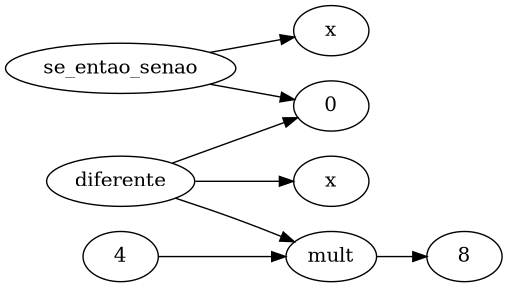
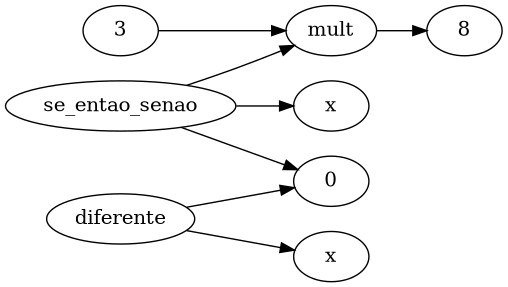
(229, 216) -> (234, 69)
(121, 257) -> (121, 31)
